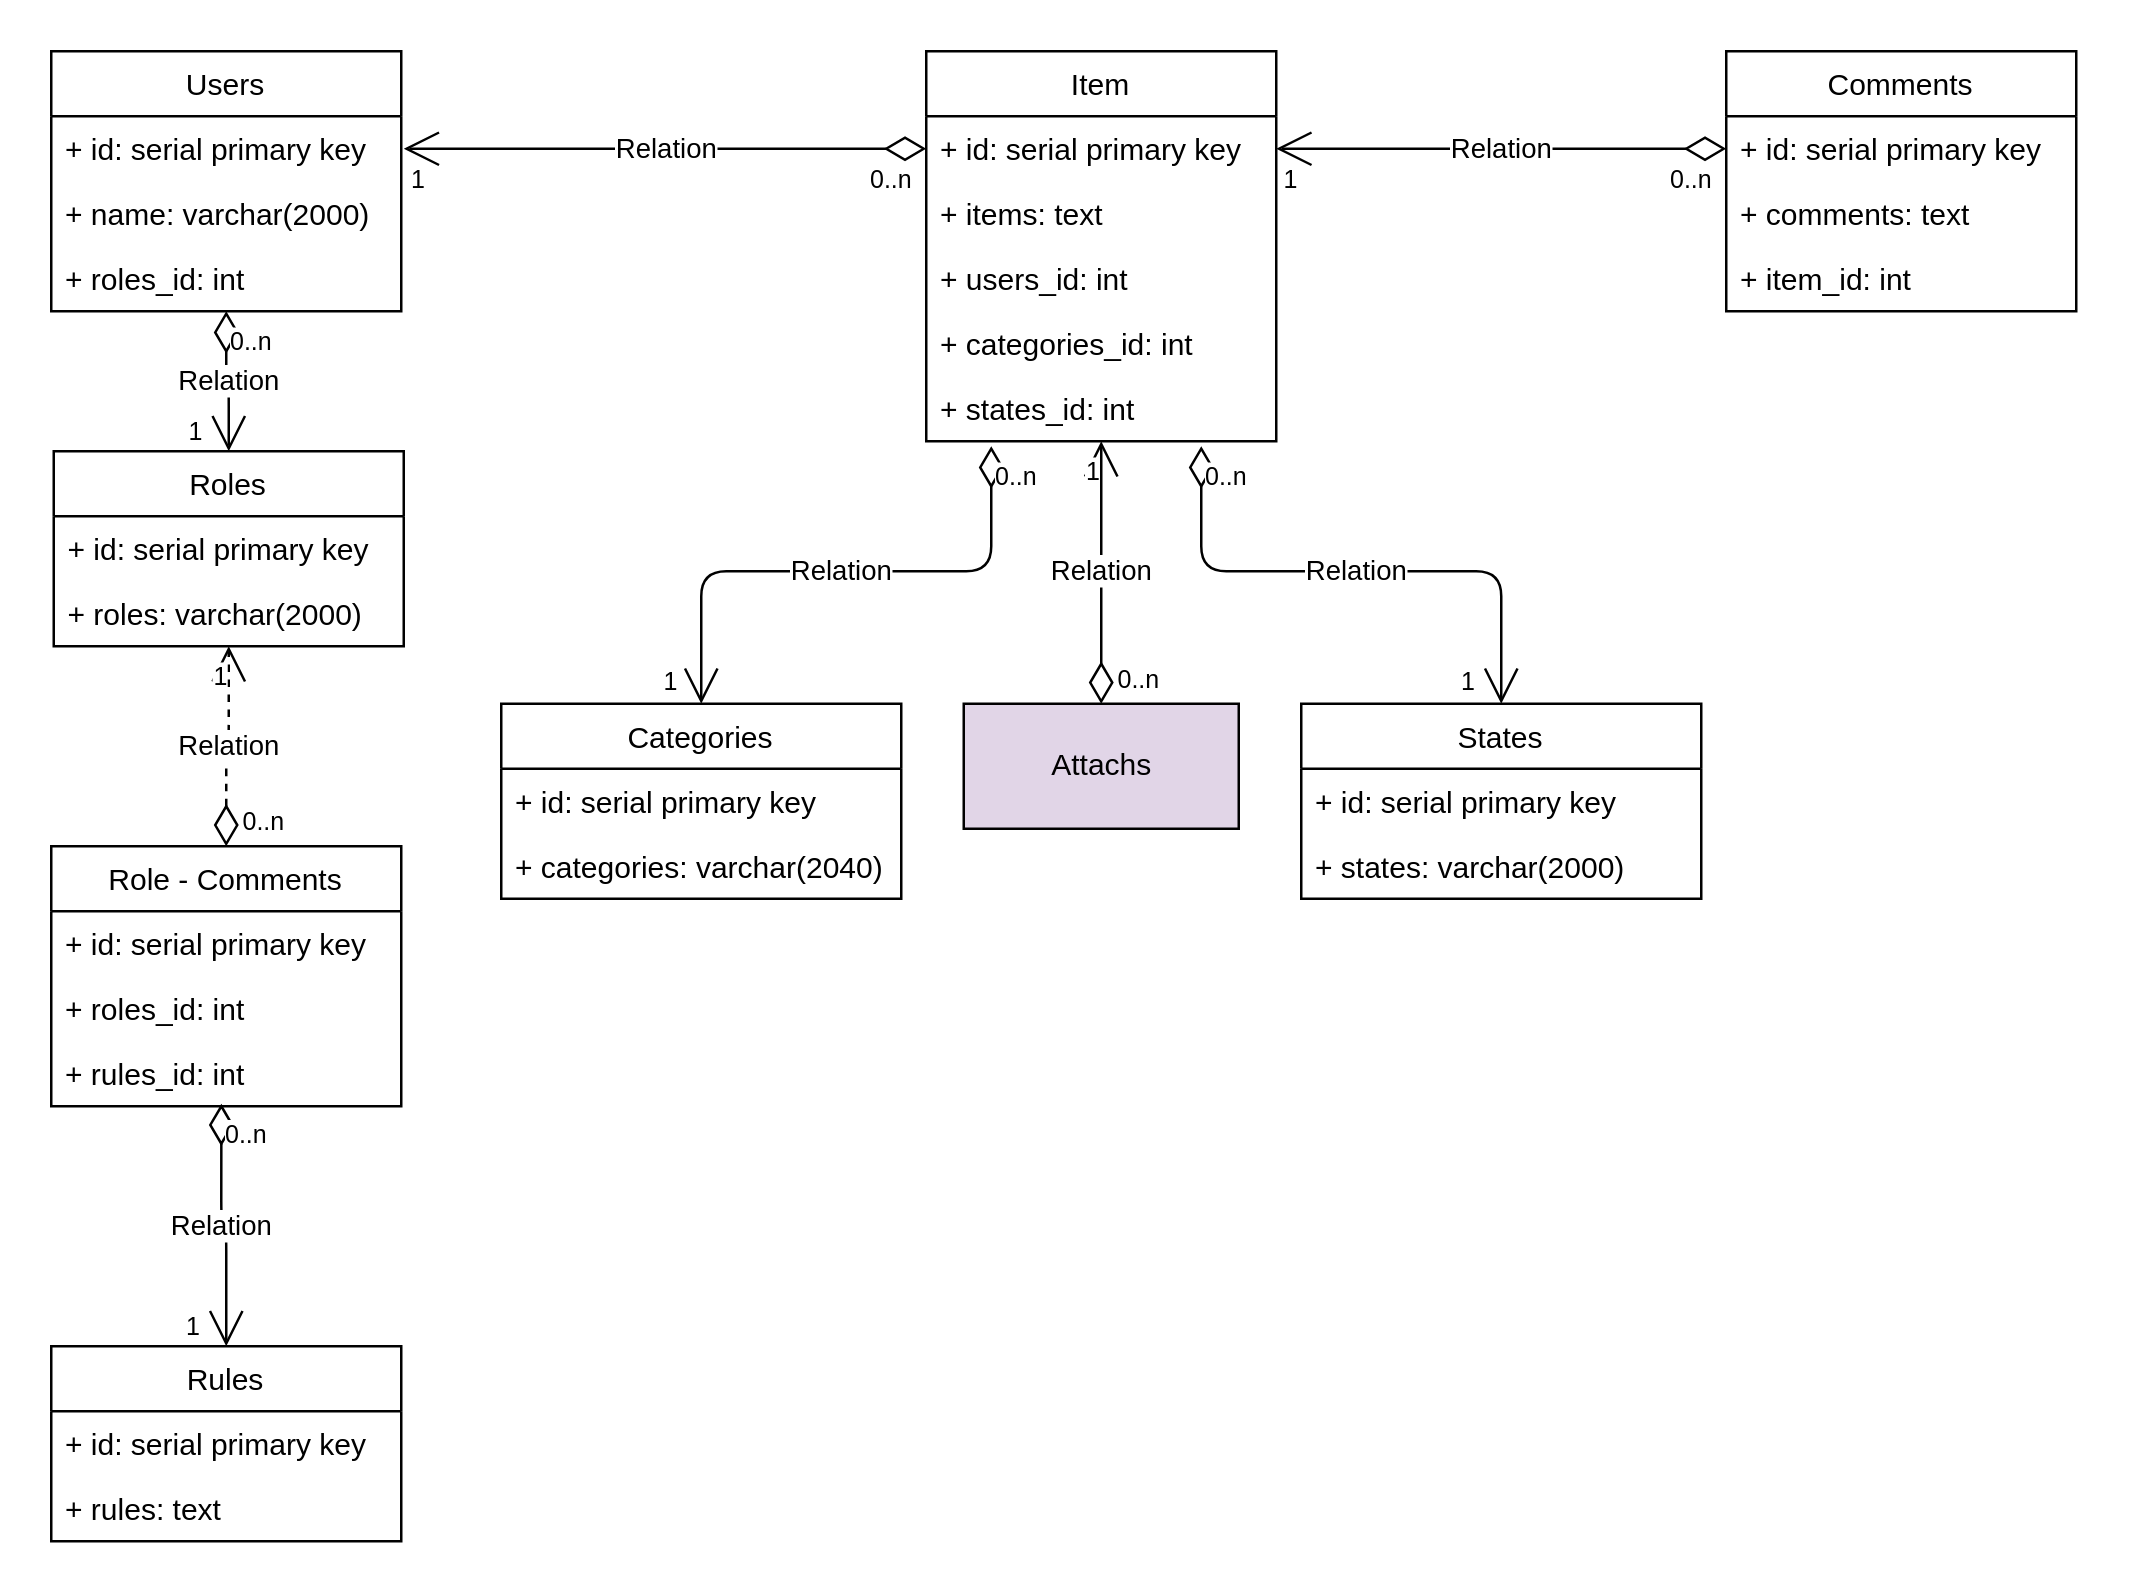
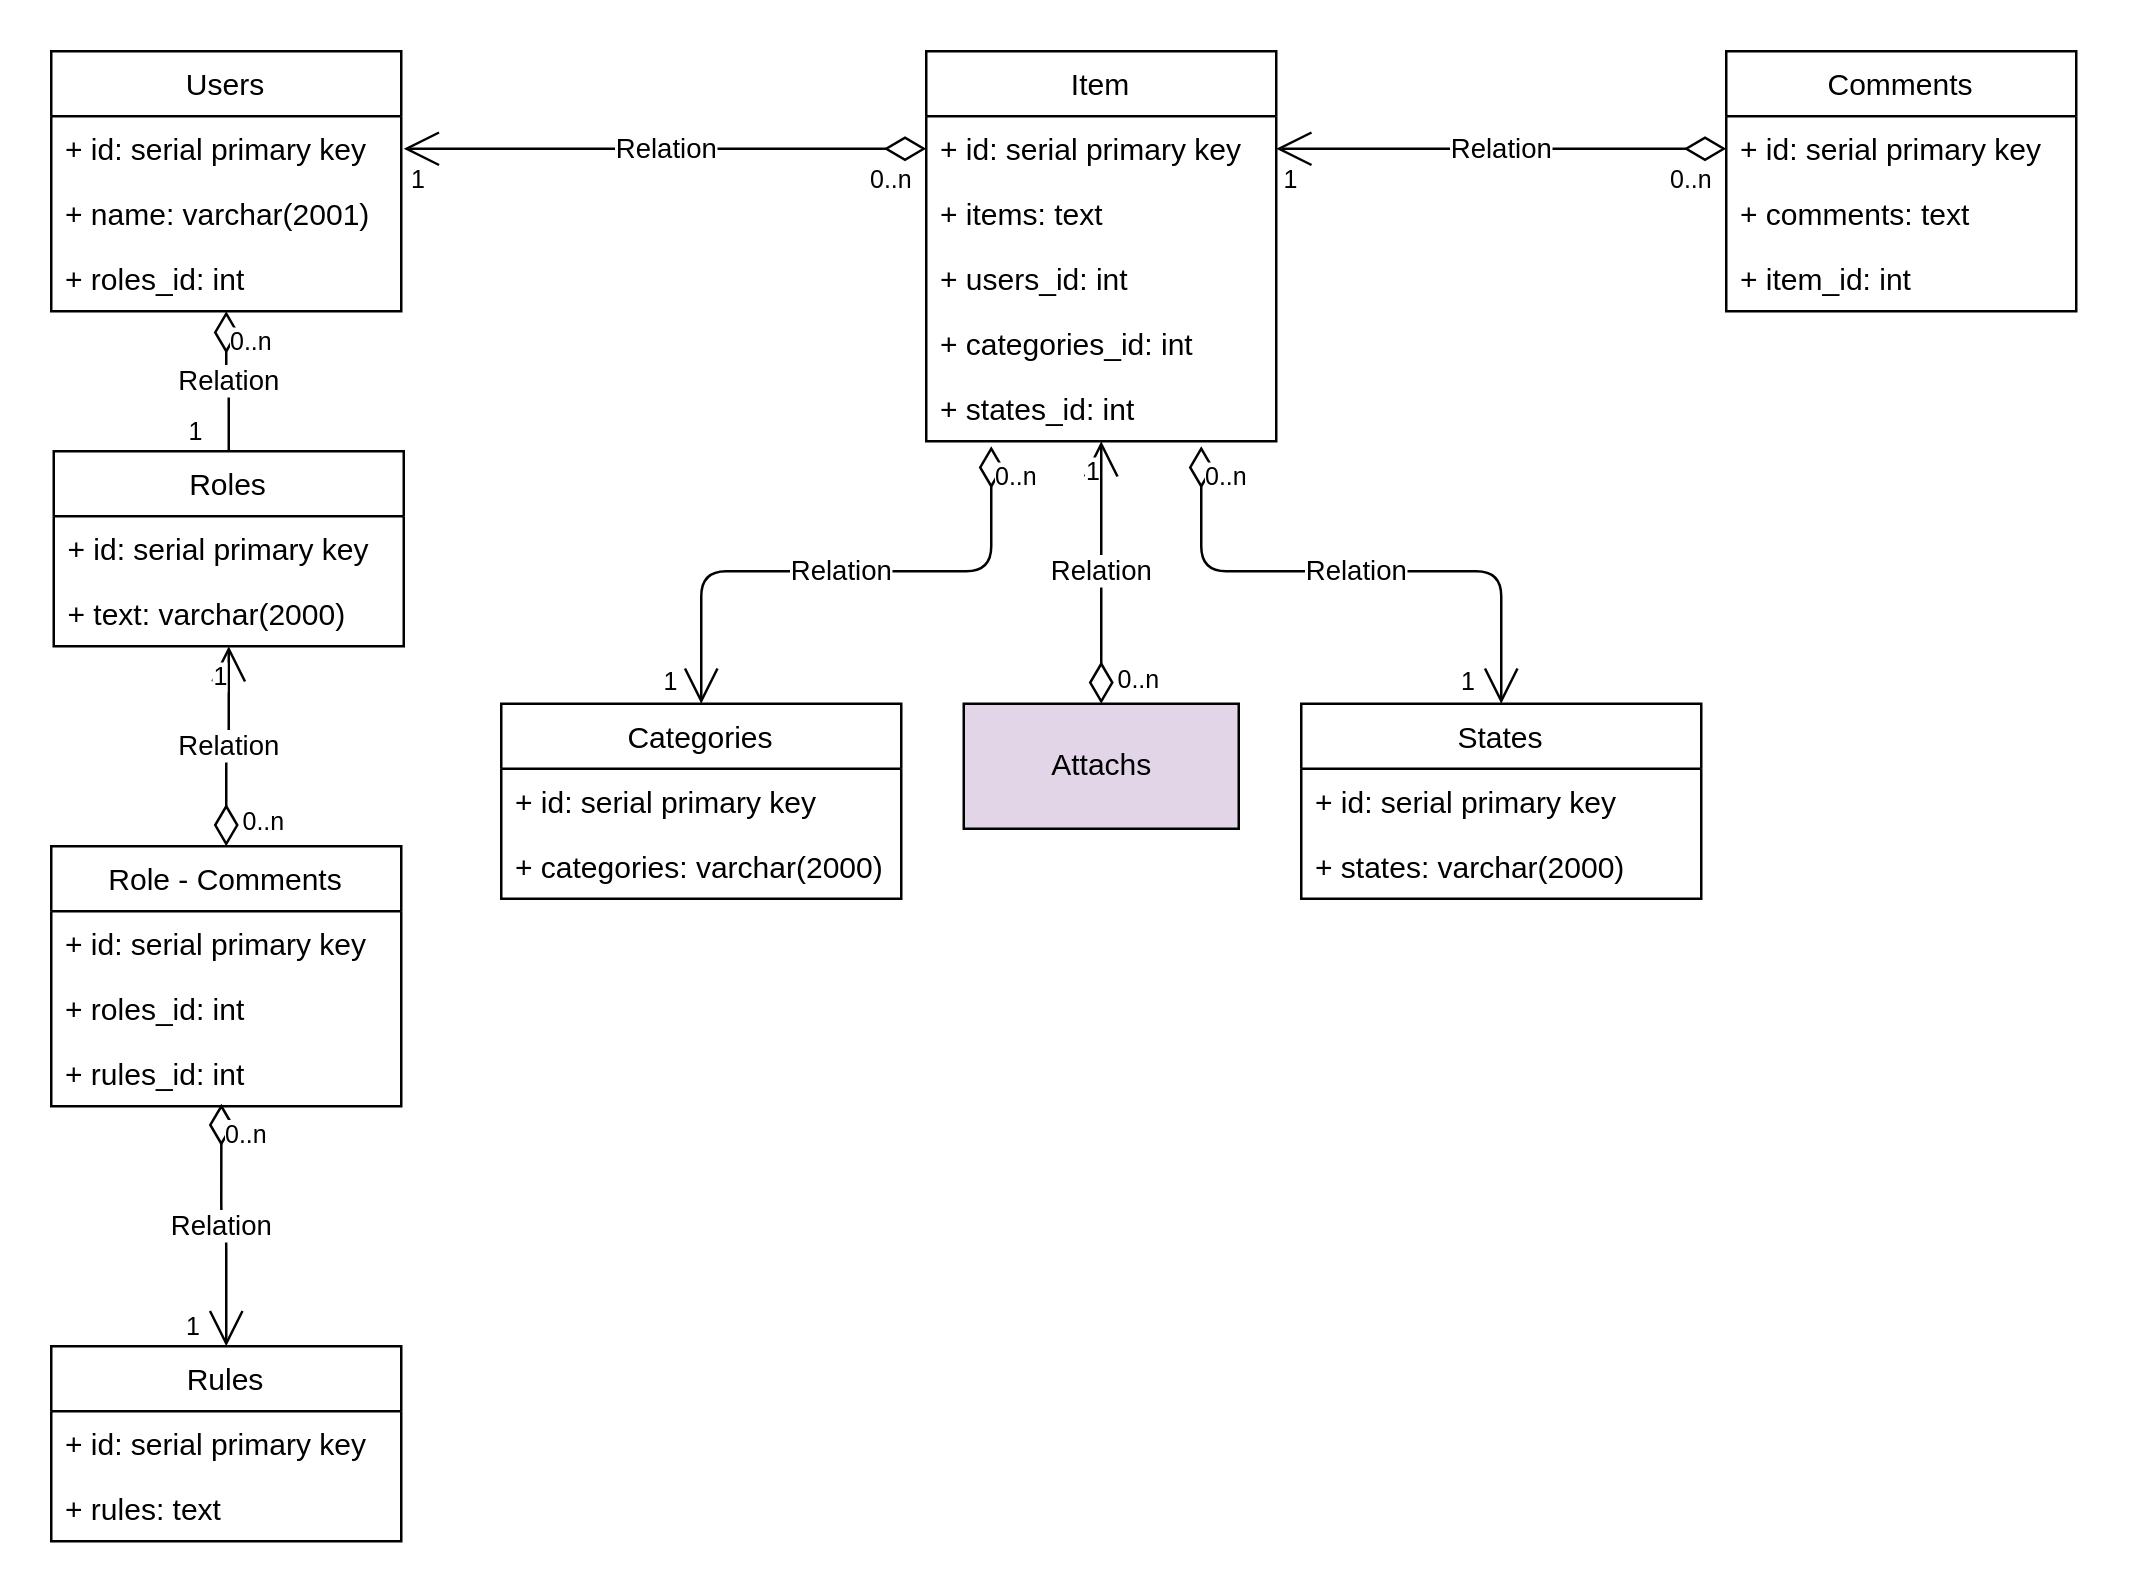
(230, 215) -> (230, 215)
(229, 442) -> (229, 442)
(237, 615) -> (232, 615)
(229, 690) -> (229, 690)
(726, 868) -> (726, 868)
